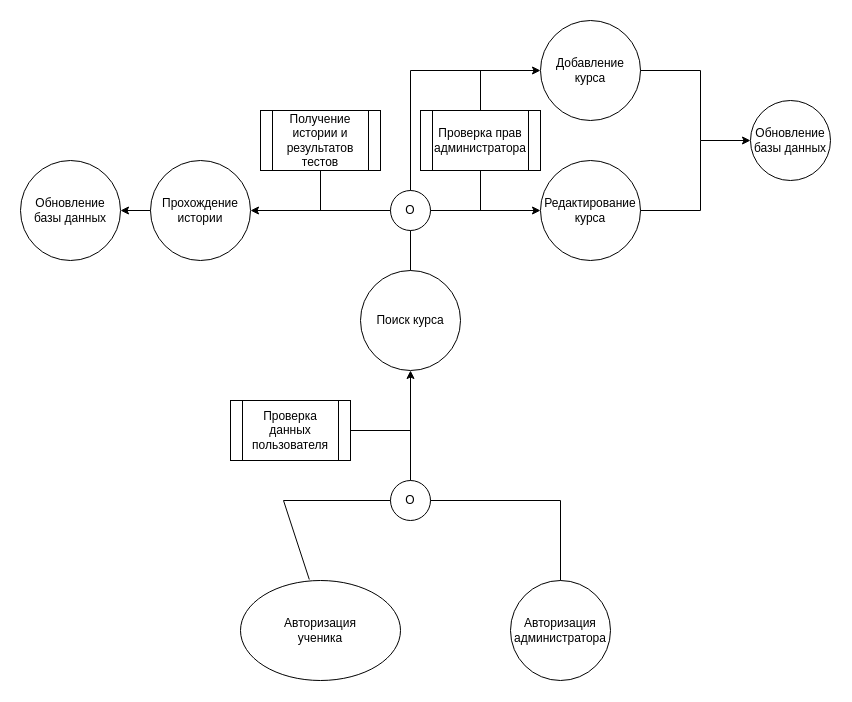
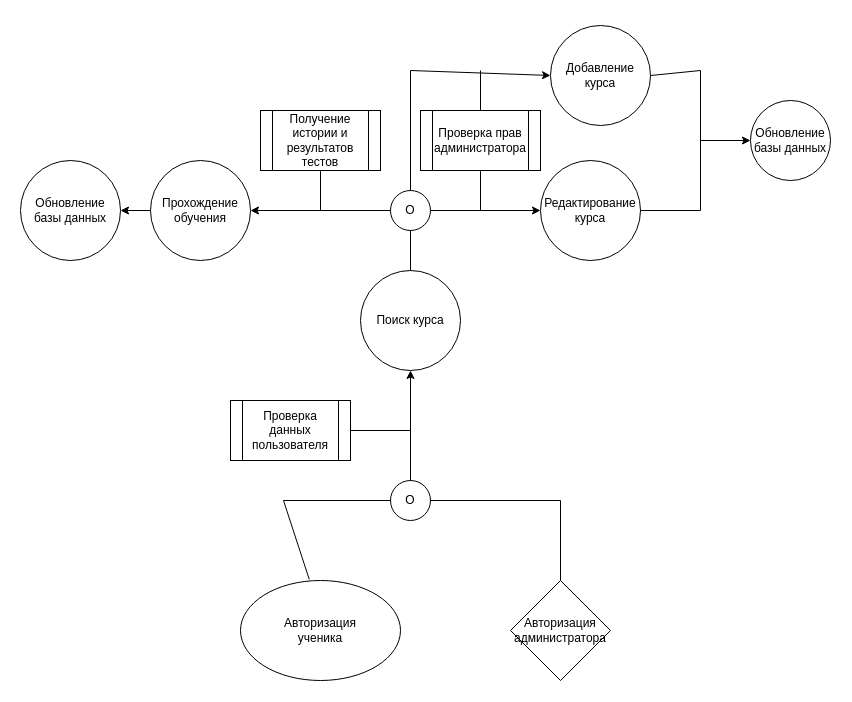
(591, 71) -> (601, 76)
(201, 211) -> (201, 211)
(561, 631) -> (561, 631)
